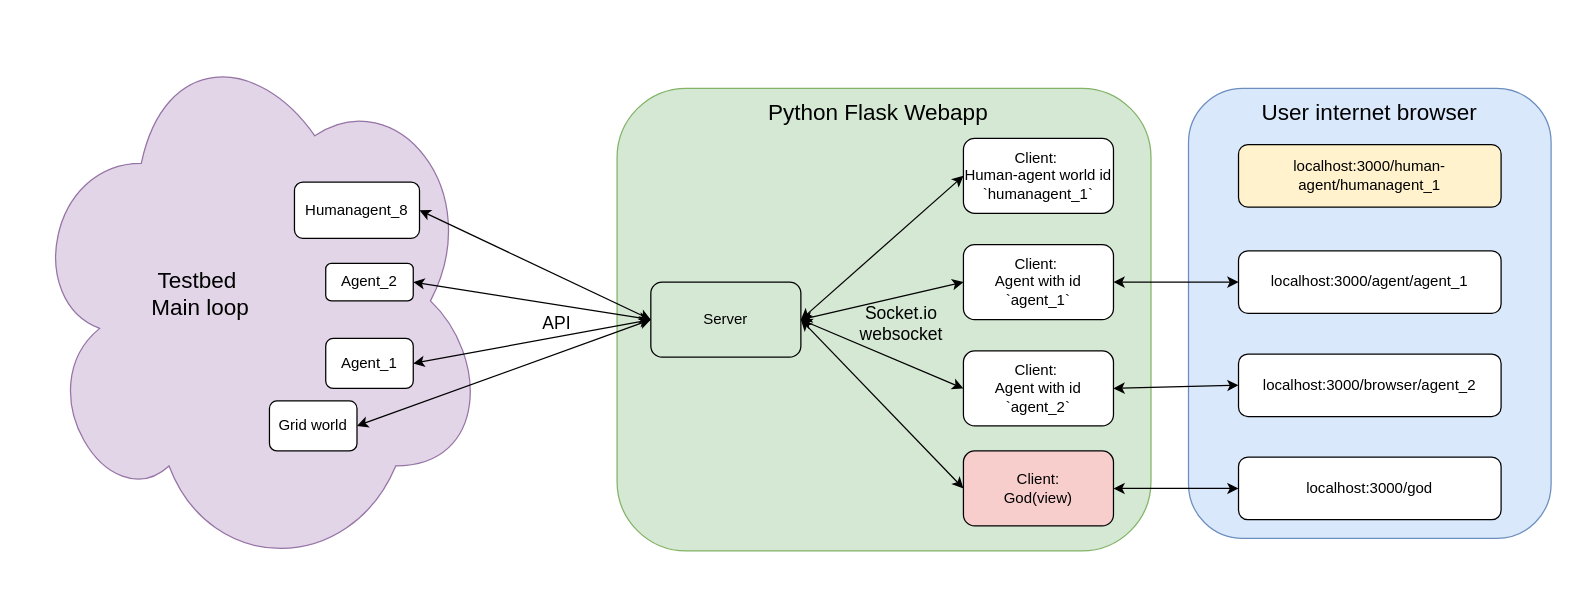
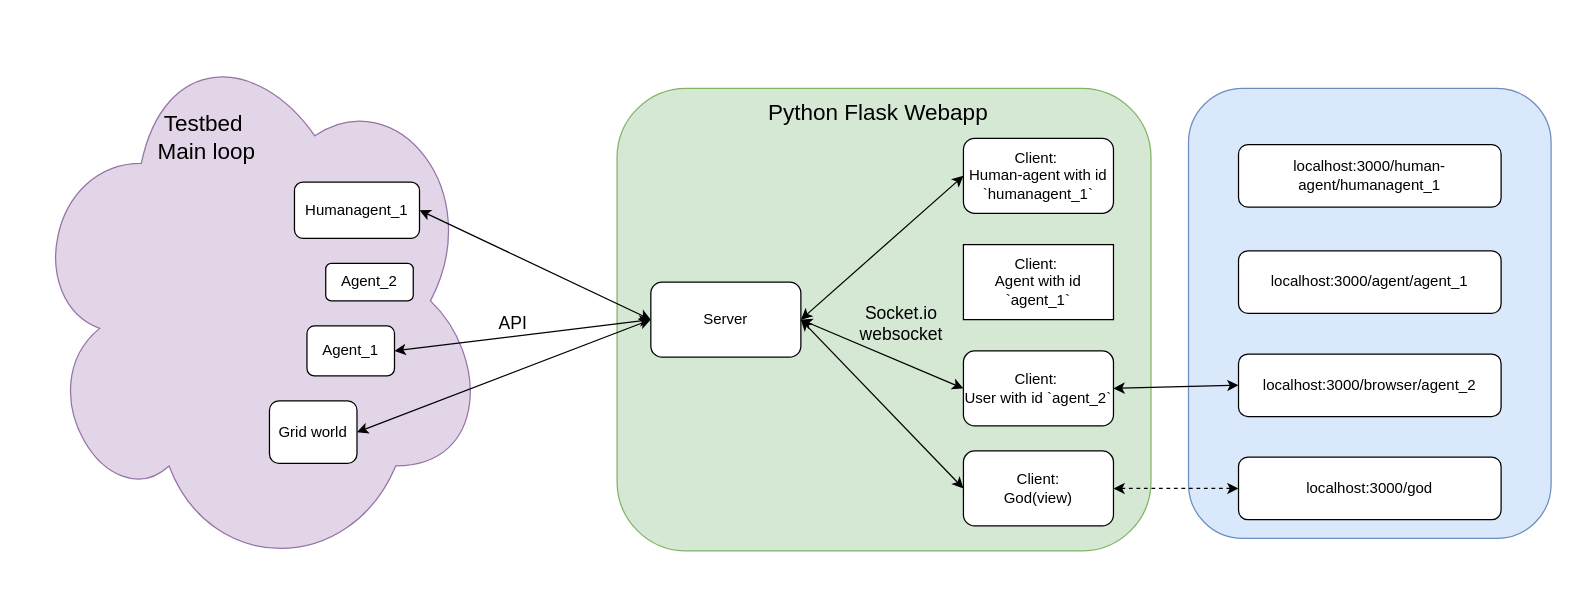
(1369, 113) -> none
(1038, 176) -> (1038, 176)
(1369, 176) -> (1369, 176)
(357, 211) -> (357, 211)
(1038, 282) -> (1038, 282)
(1176, 282) -> none
(201, 294) -> (207, 138)
(531, 300) -> none
(882, 301) -> none
(726, 319) -> (726, 319)
(557, 323) -> (513, 323)
(369, 363) -> (351, 351)
(1038, 388) -> (1038, 388)
(313, 426) -> (313, 432)
(1038, 488) -> (1038, 488)
(1175, 488) -> (1175, 488)
